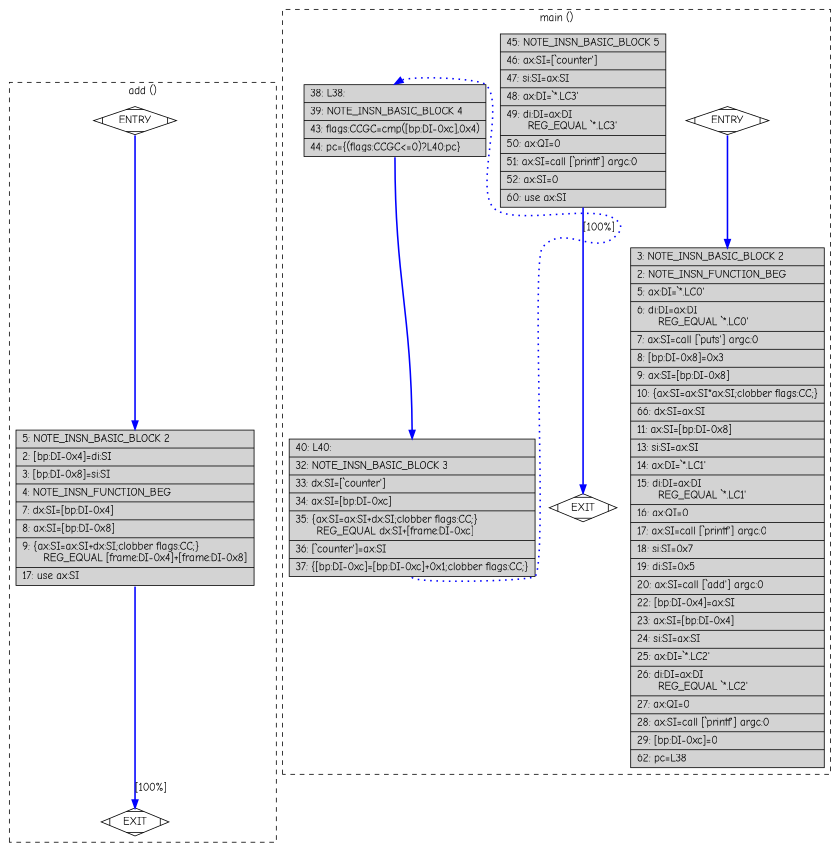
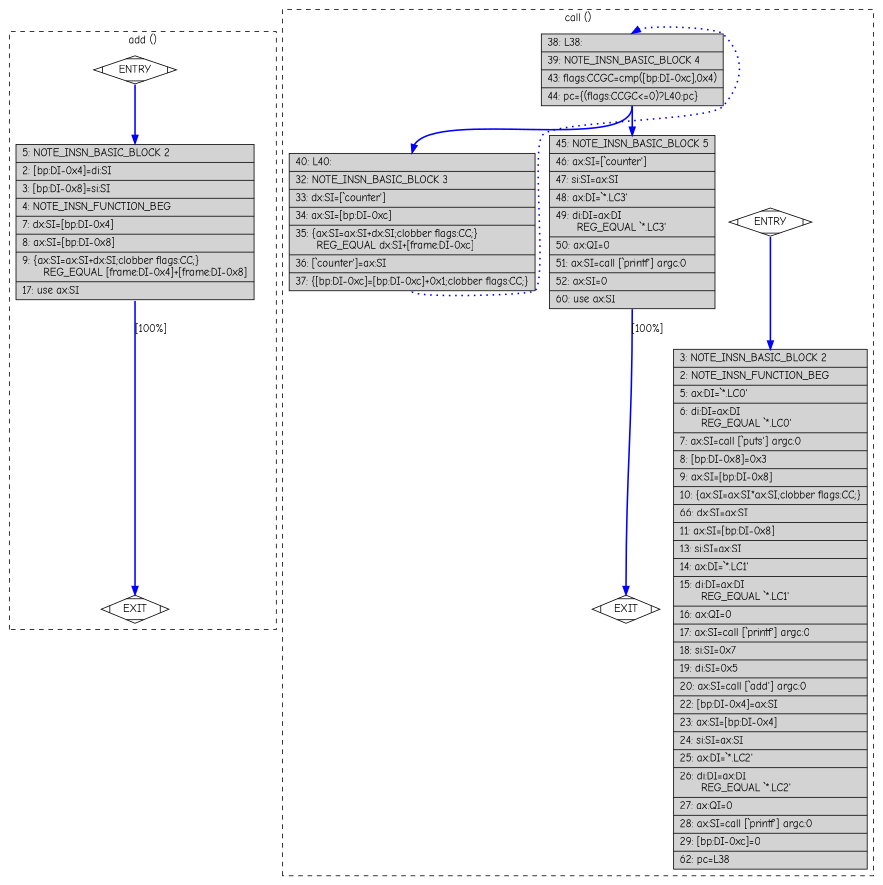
(557, 18) -> (578, 18)
none -> (632, 116)
